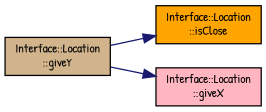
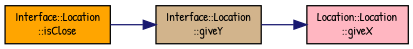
(127, 42) -> (127, 25)
(209, 87) -> (358, 25)
